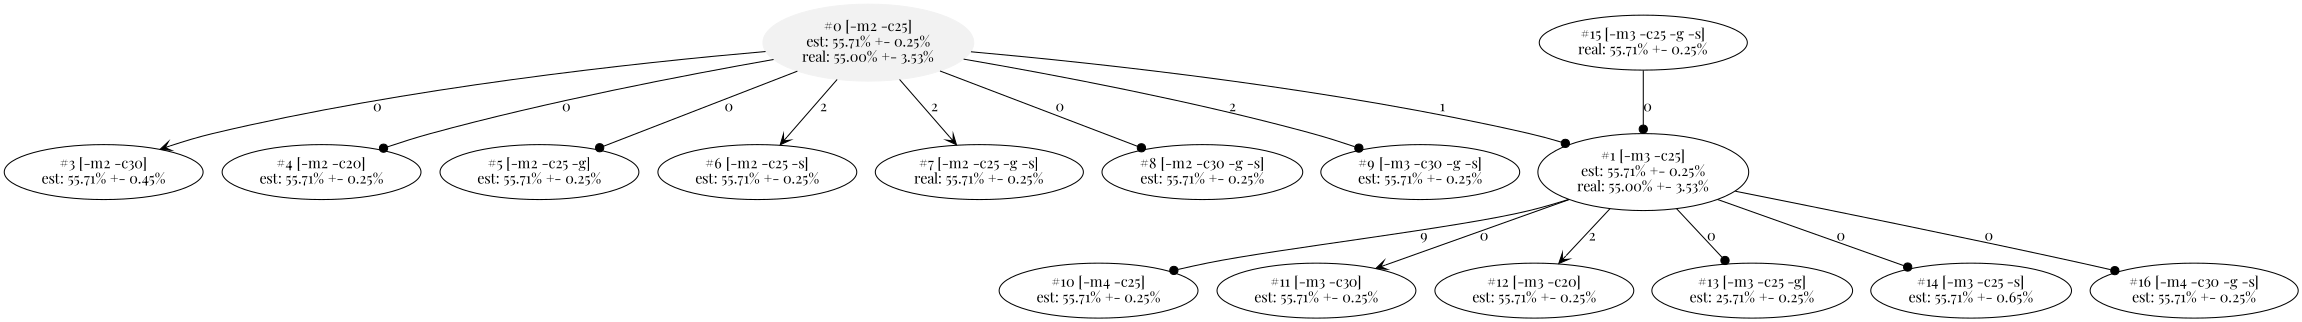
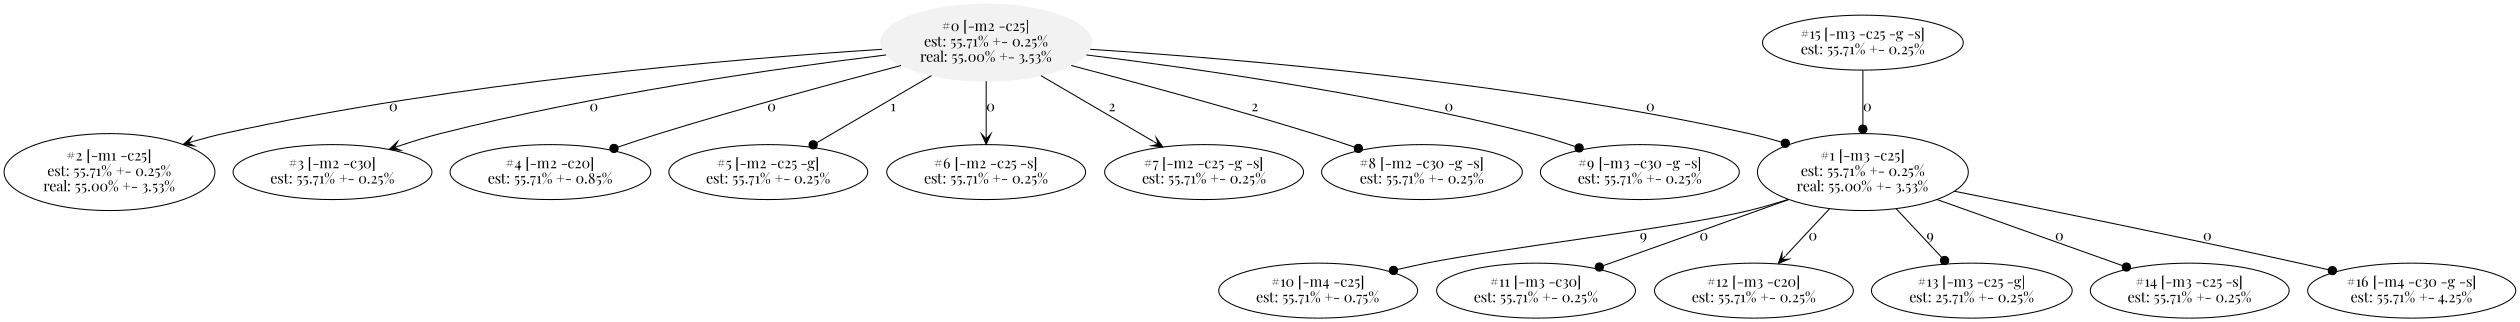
(1643, 43) -> (1863, 43)
(729, 107) -> (894, 107)
(824, 107) -> (991, 107)
(1060, 107) -> (1255, 107)
(1233, 107) -> (1449, 107)
(1443, 107) -> (1651, 107)
(104, 172) -> (333, 172)
none -> (109, 172)
(322, 172) -> (550, 172)
(979, 172) -> (1204, 172)
(1477, 232) -> (1696, 233)
(1592, 237) -> (1813, 237)
(1712, 237) -> (1931, 237)
(1099, 291) -> (1318, 291)
(1971, 291) -> (2190, 291)
(2194, 291) -> (2412, 291)
